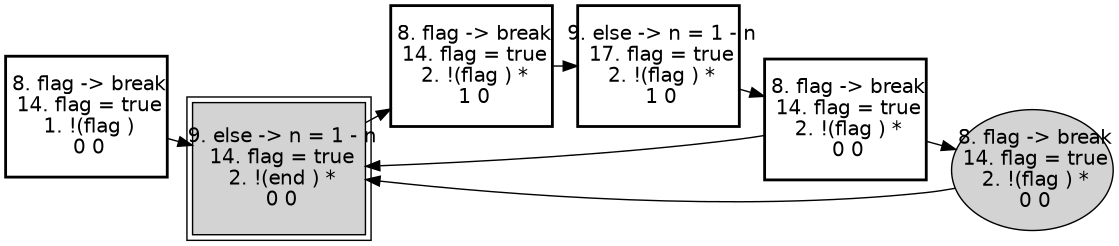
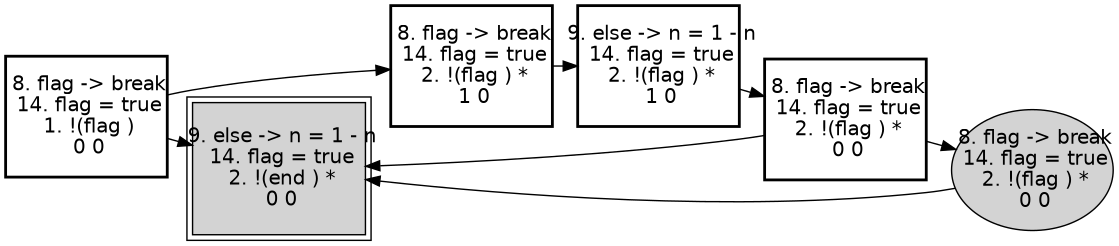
(659, 66) -> (659, 66)
(372, 119) -> (271, 79)
